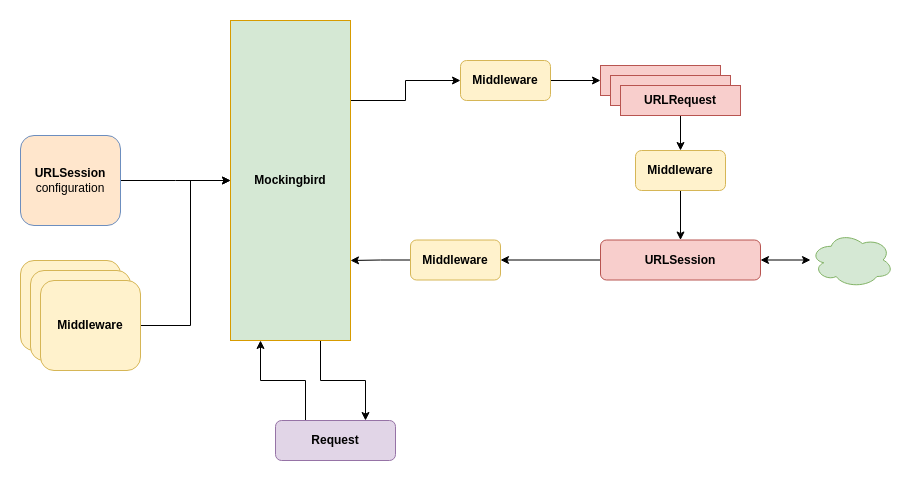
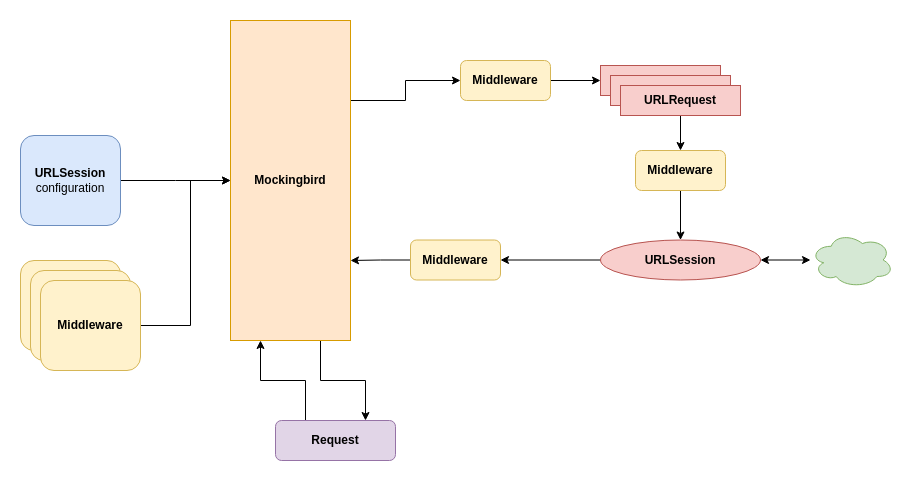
(71, 181) -> (71, 181)
(291, 181) -> (291, 181)
(681, 260) -> (681, 260)
